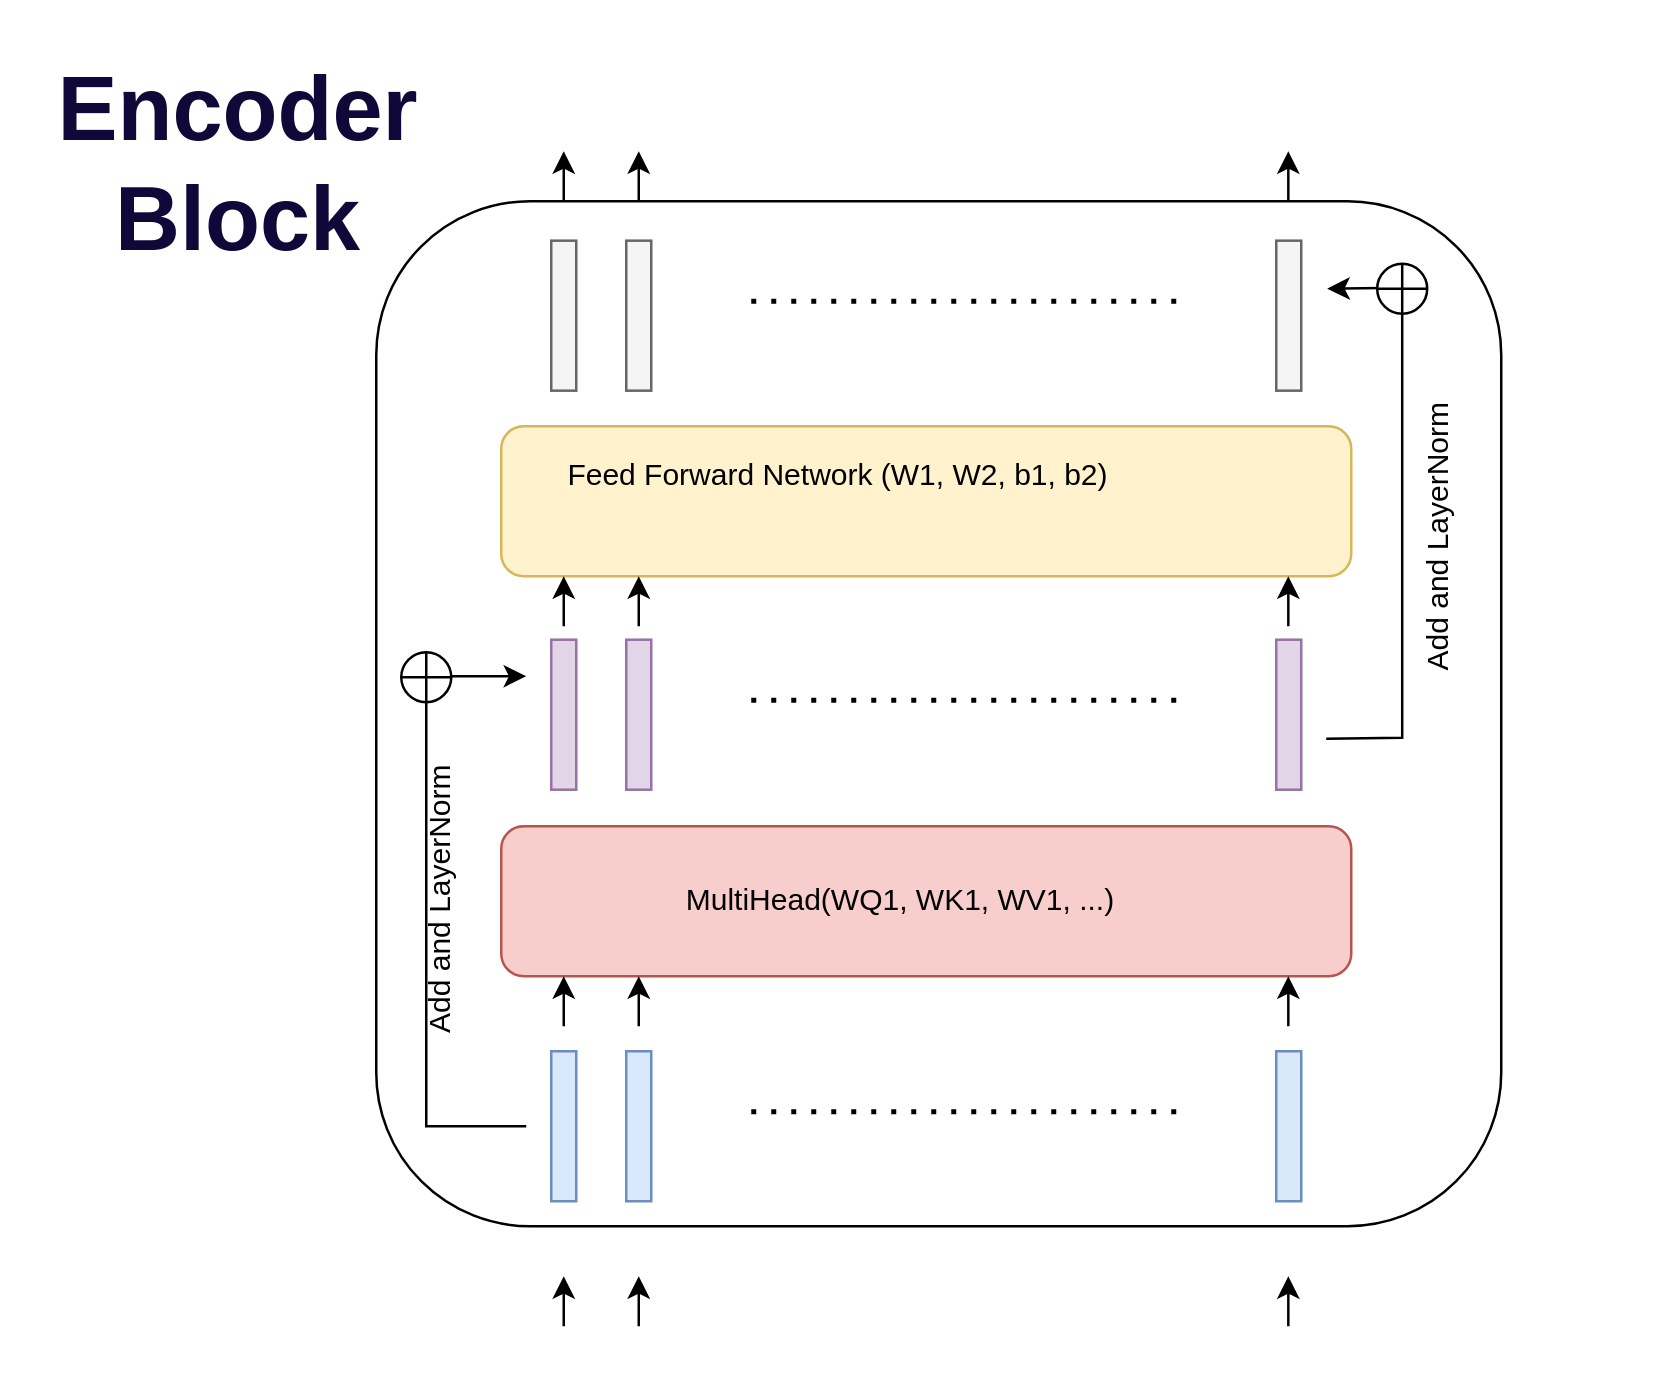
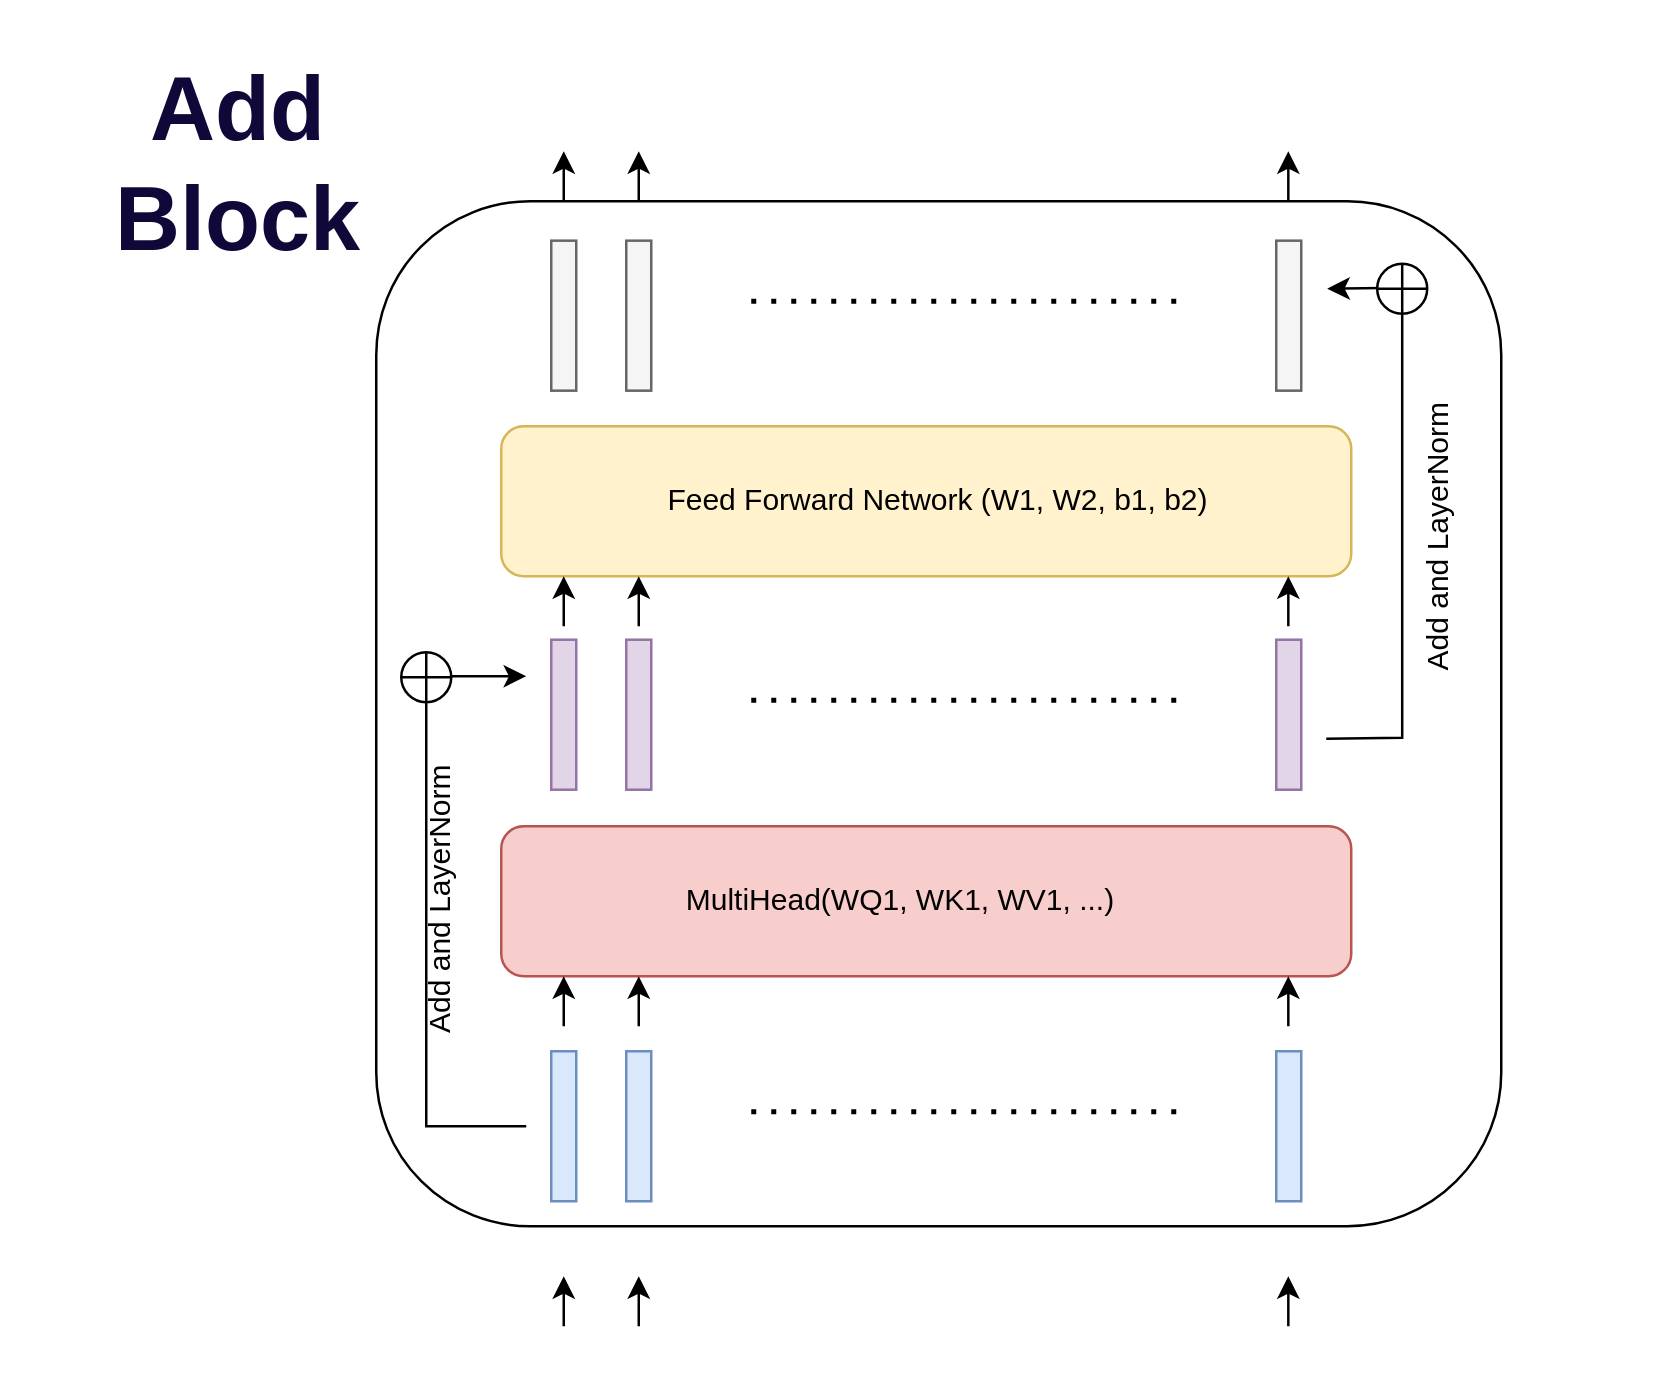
(239, 164) -> (239, 164)
(839, 476) -> (939, 501)
